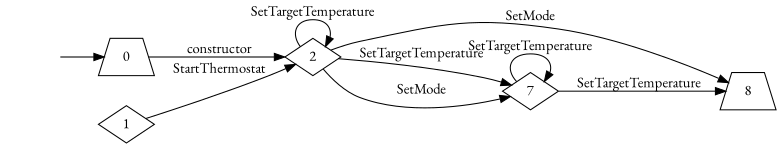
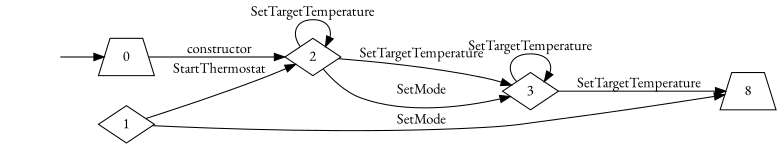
(527, 25) -> (435, 129)
(530, 91) -> (530, 91)
